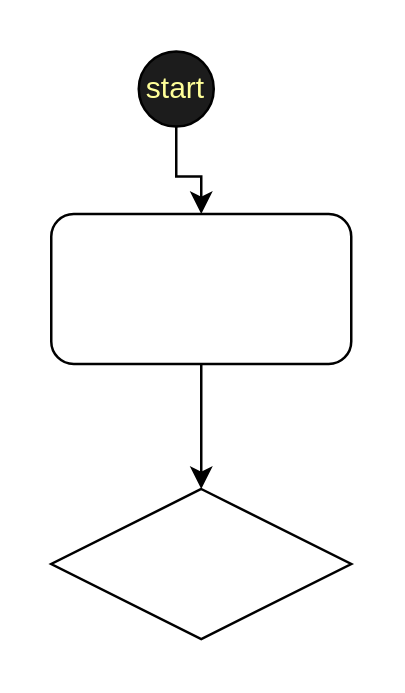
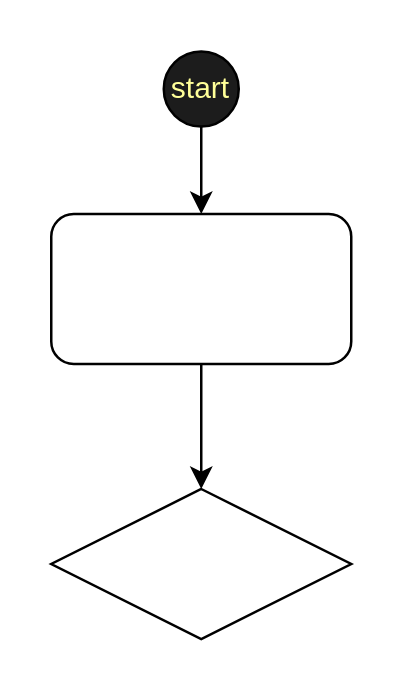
(176, 89) -> (201, 89)
